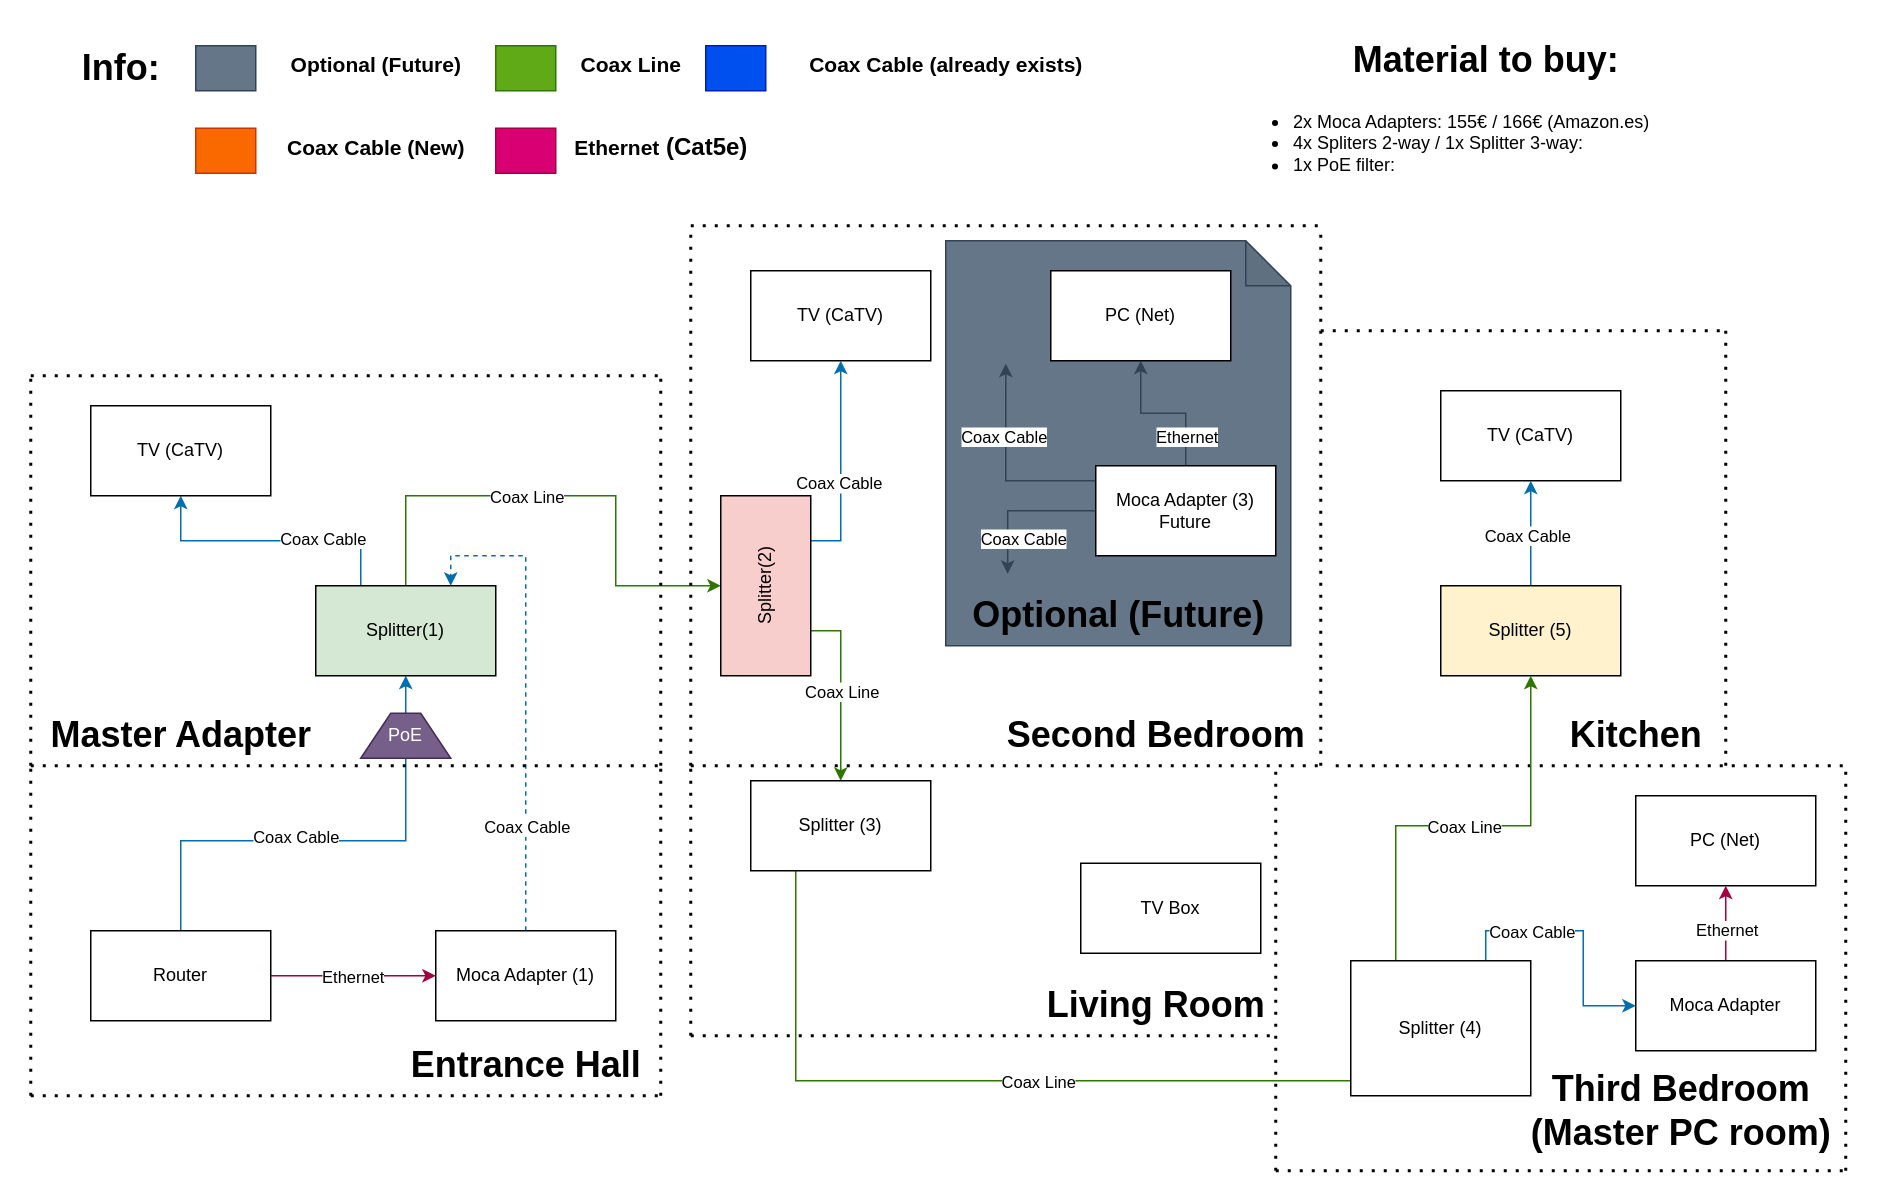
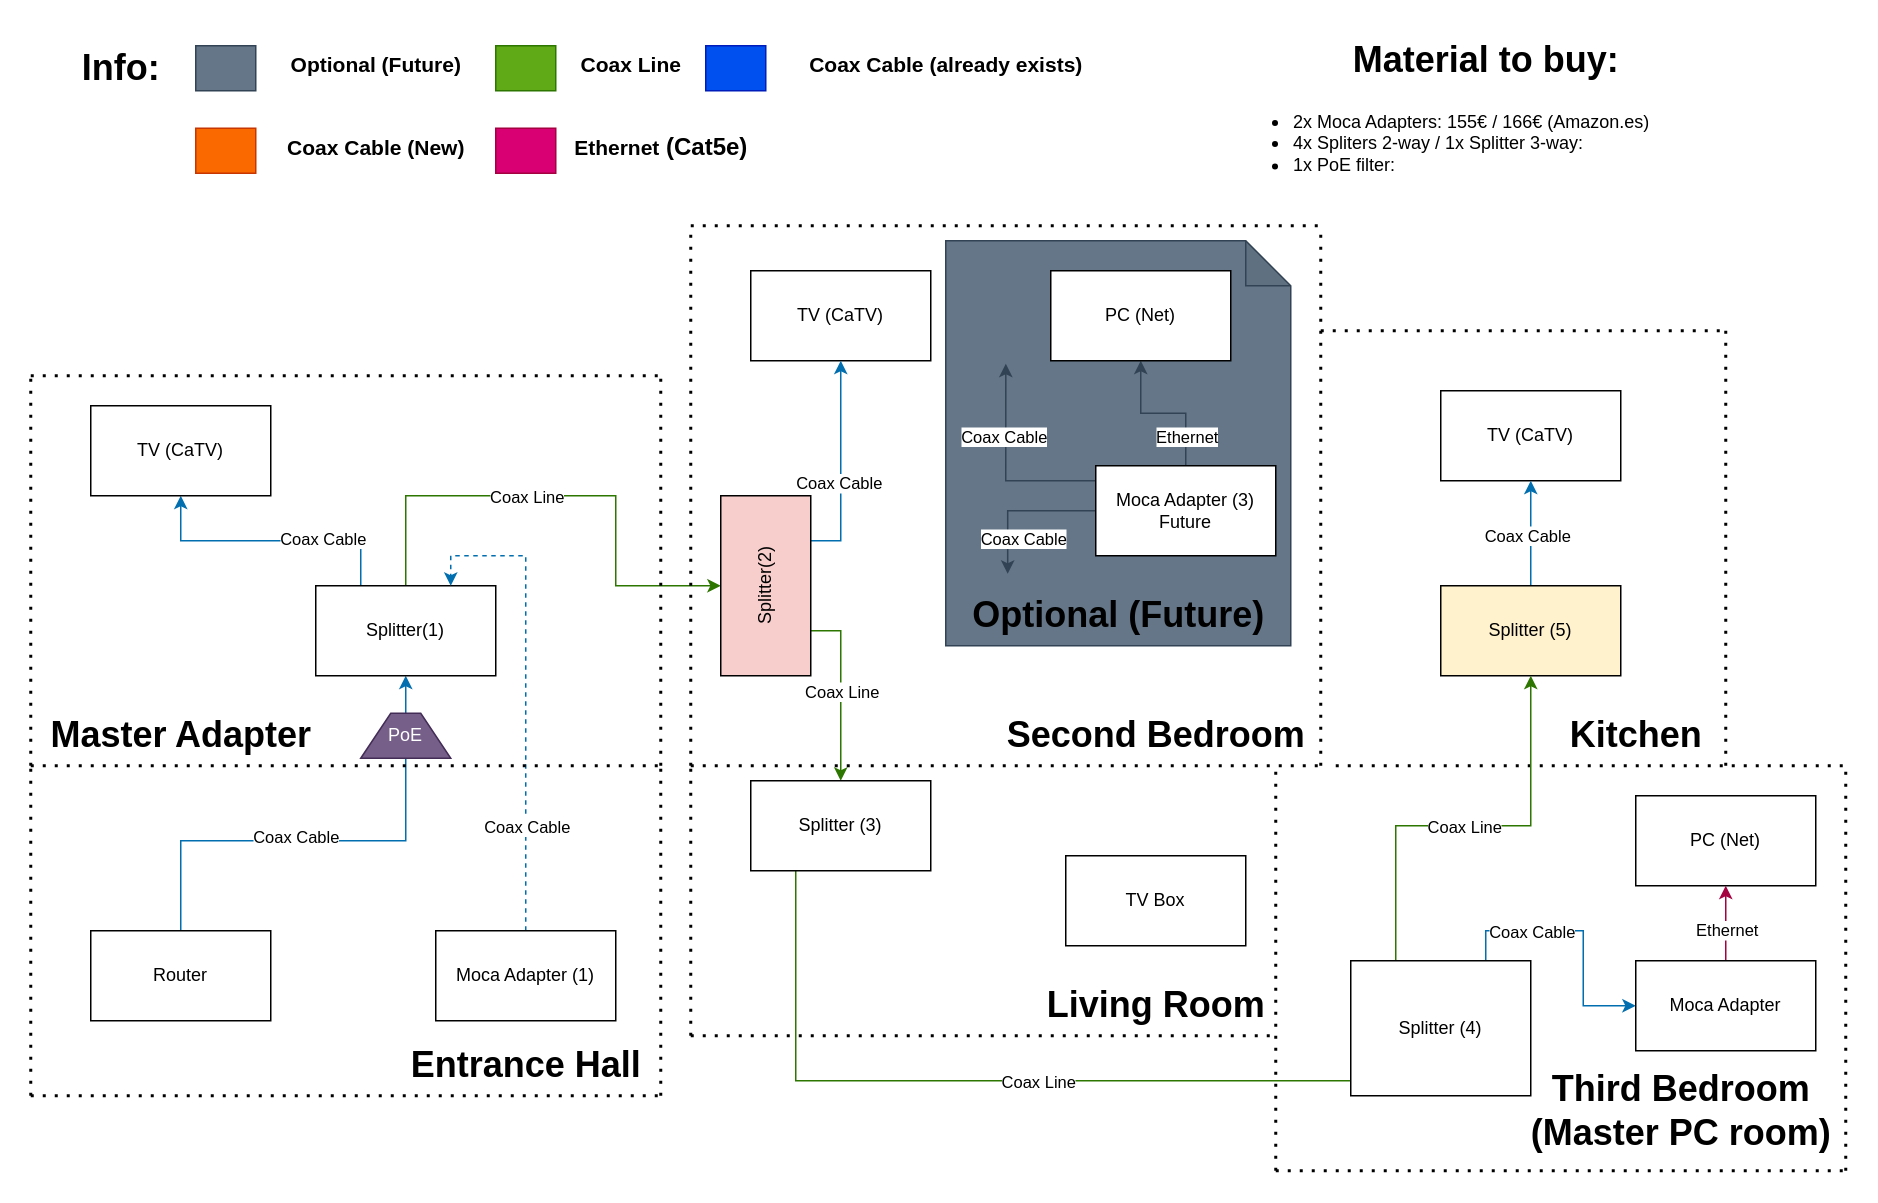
(406, 631) -> (406, 631)
(1171, 908) -> (1156, 901)
(348, 976) -> none
